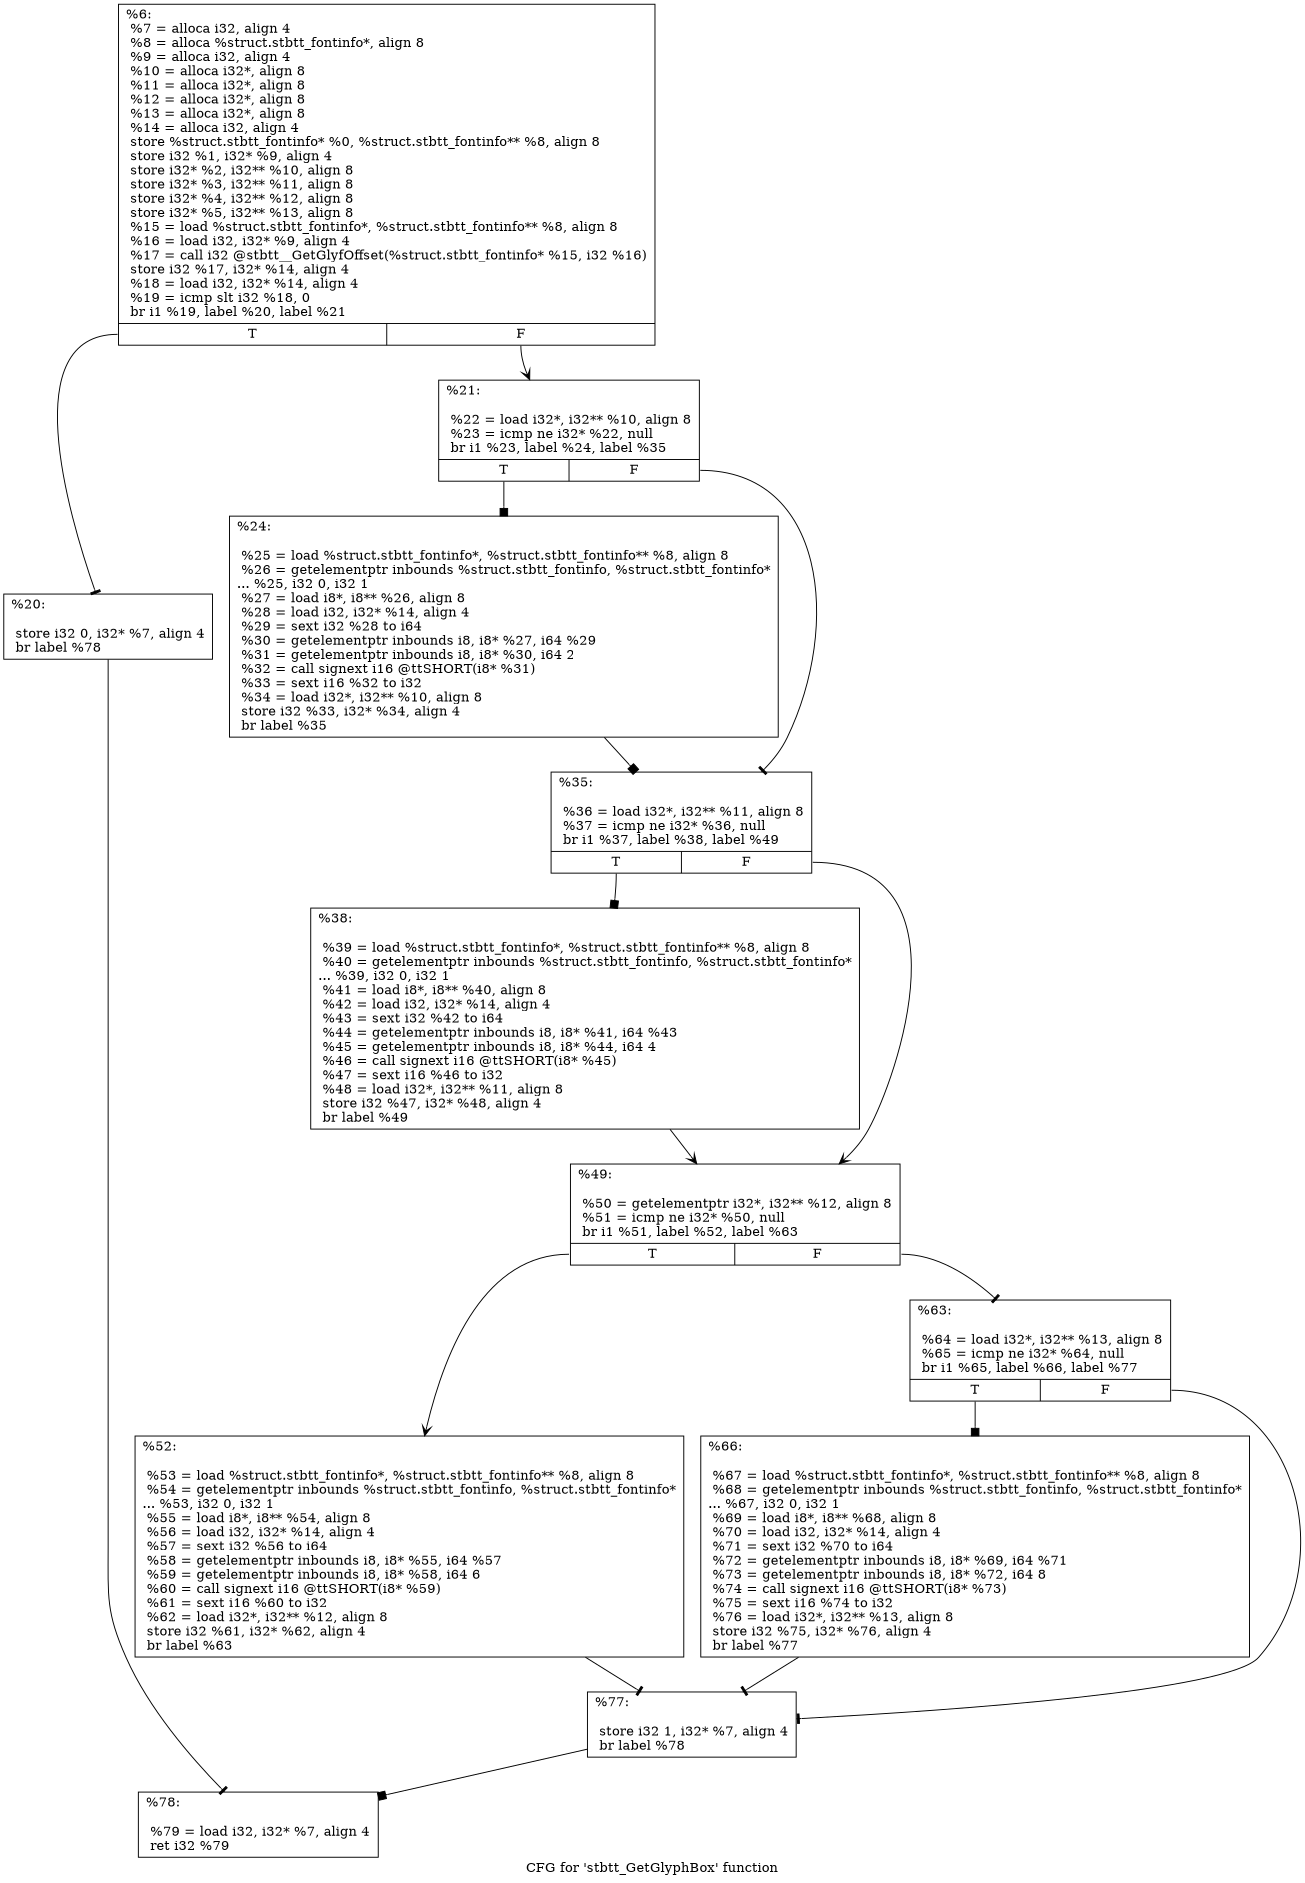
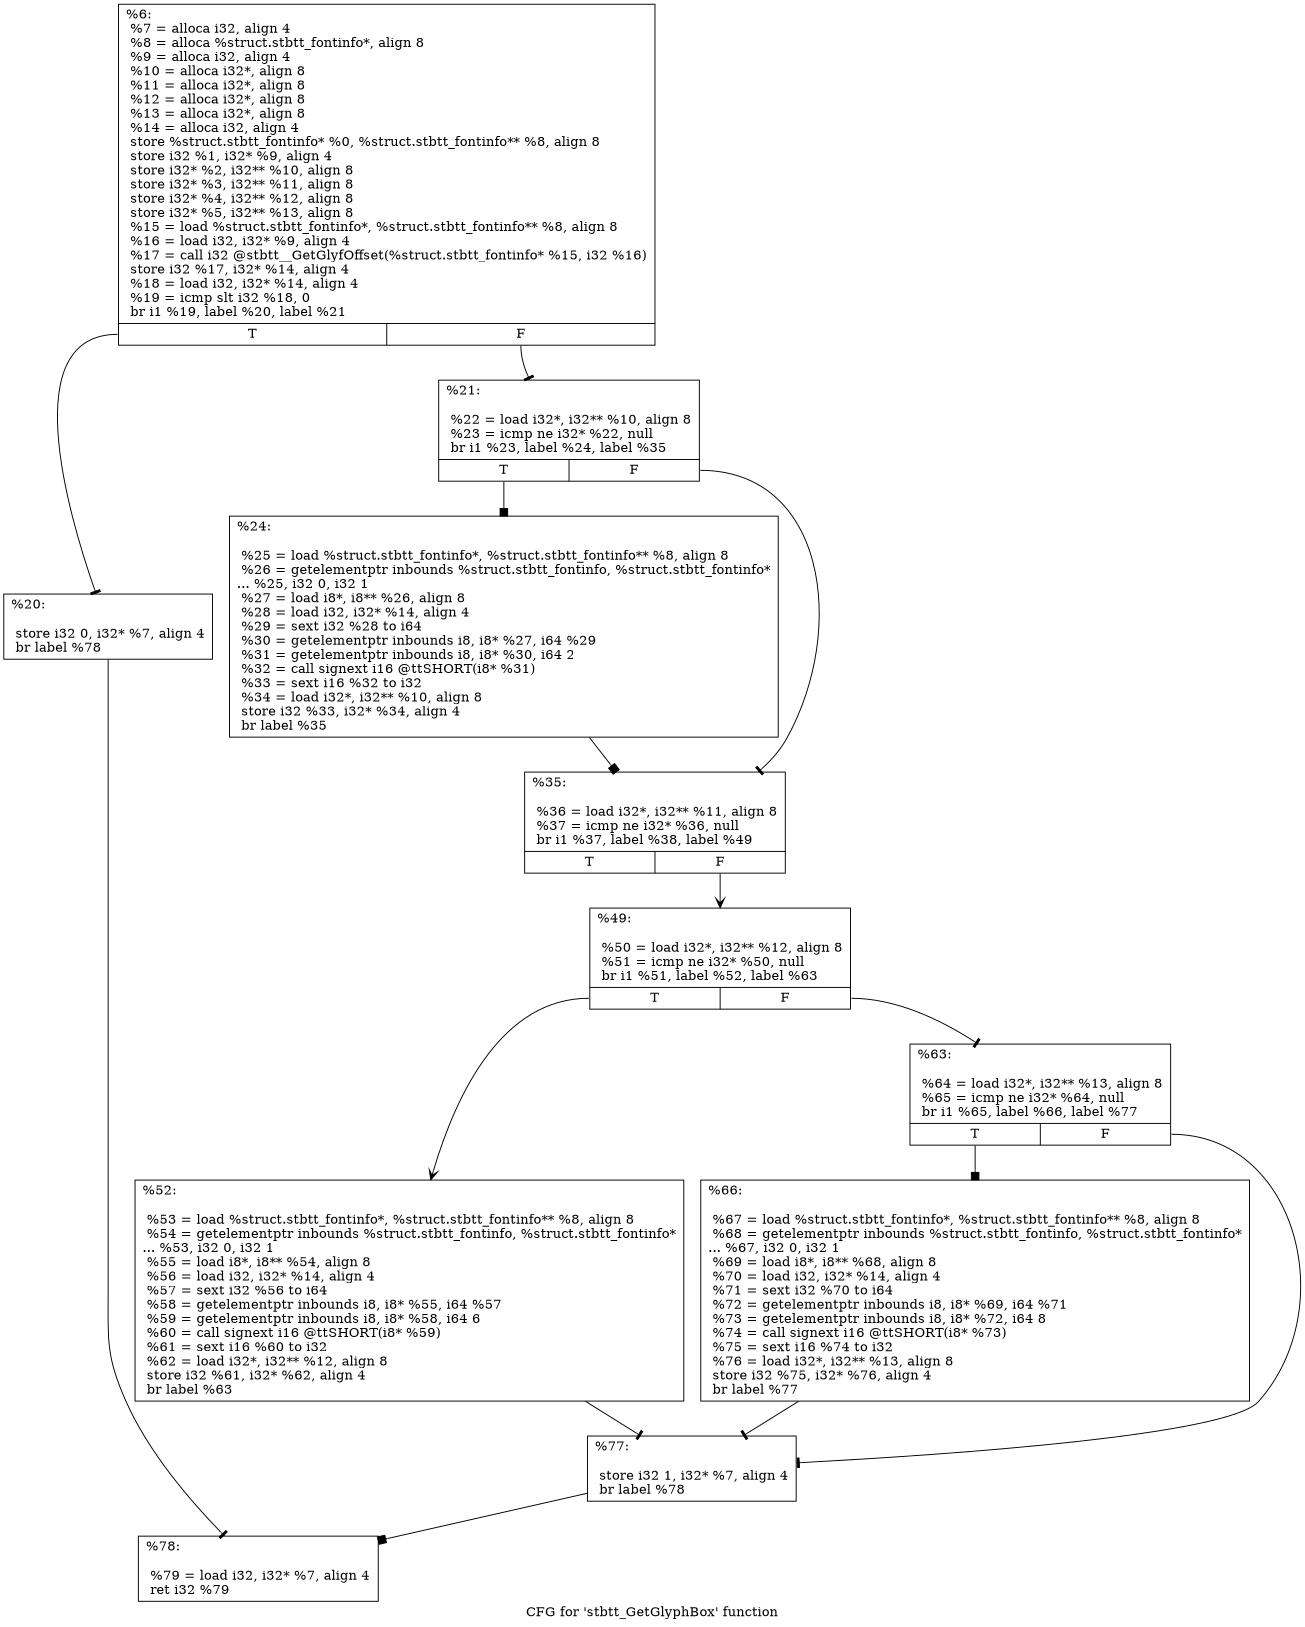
(522, 359) -> (523, 361)
(585, 1019) -> none
(735, 1204) -> (720, 948)
